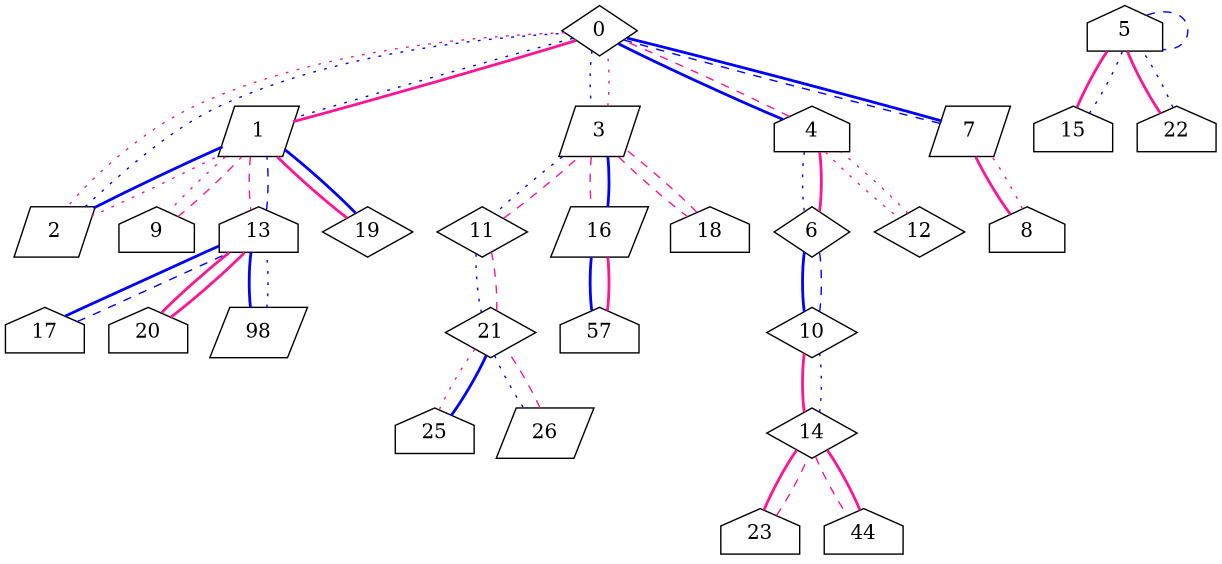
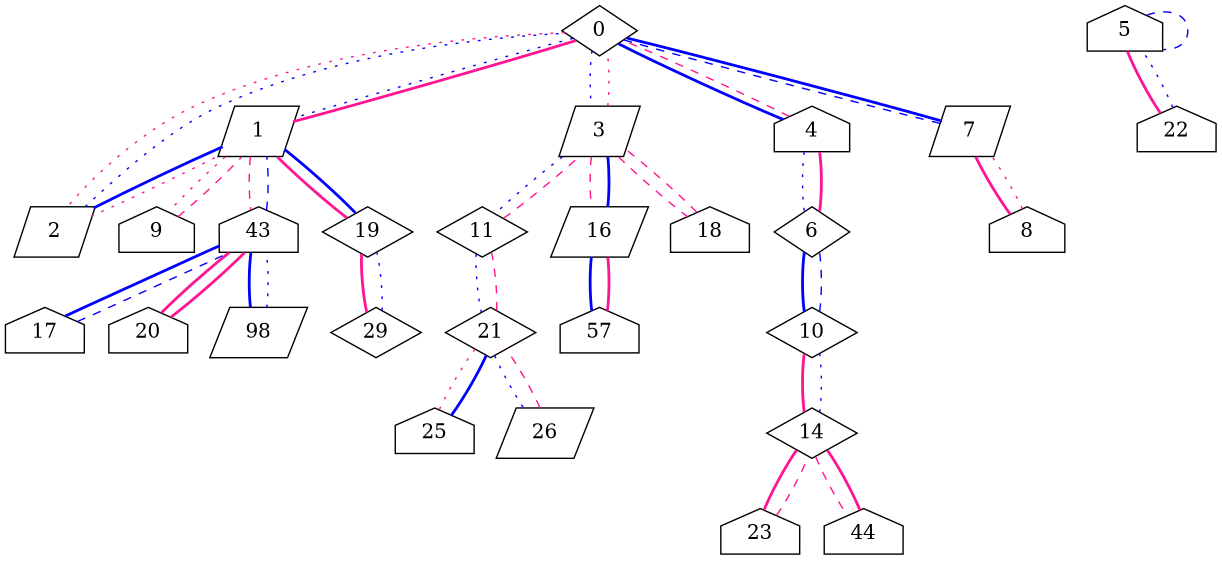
(1073, 131) -> none
(259, 232) -> (259, 232)
(920, 232) -> none
none -> (376, 333)
